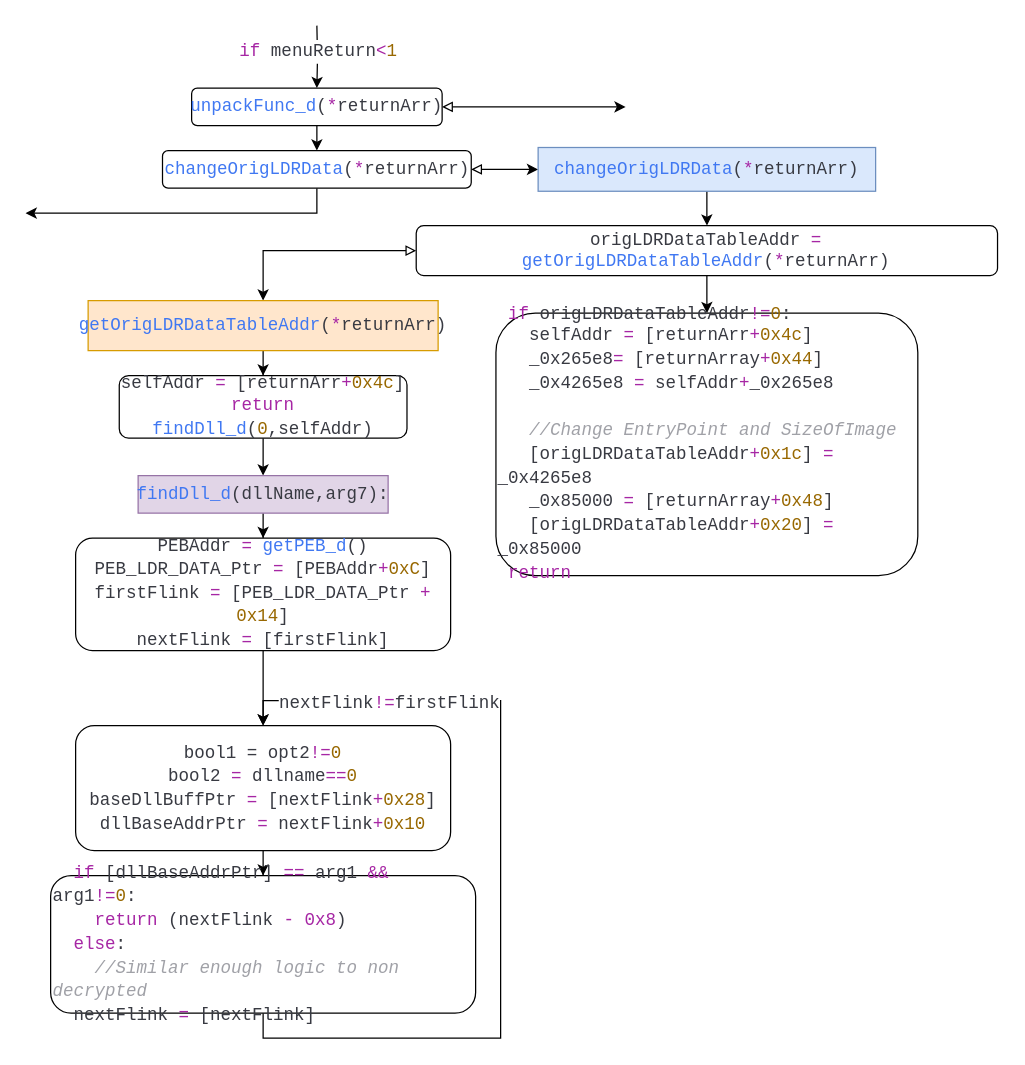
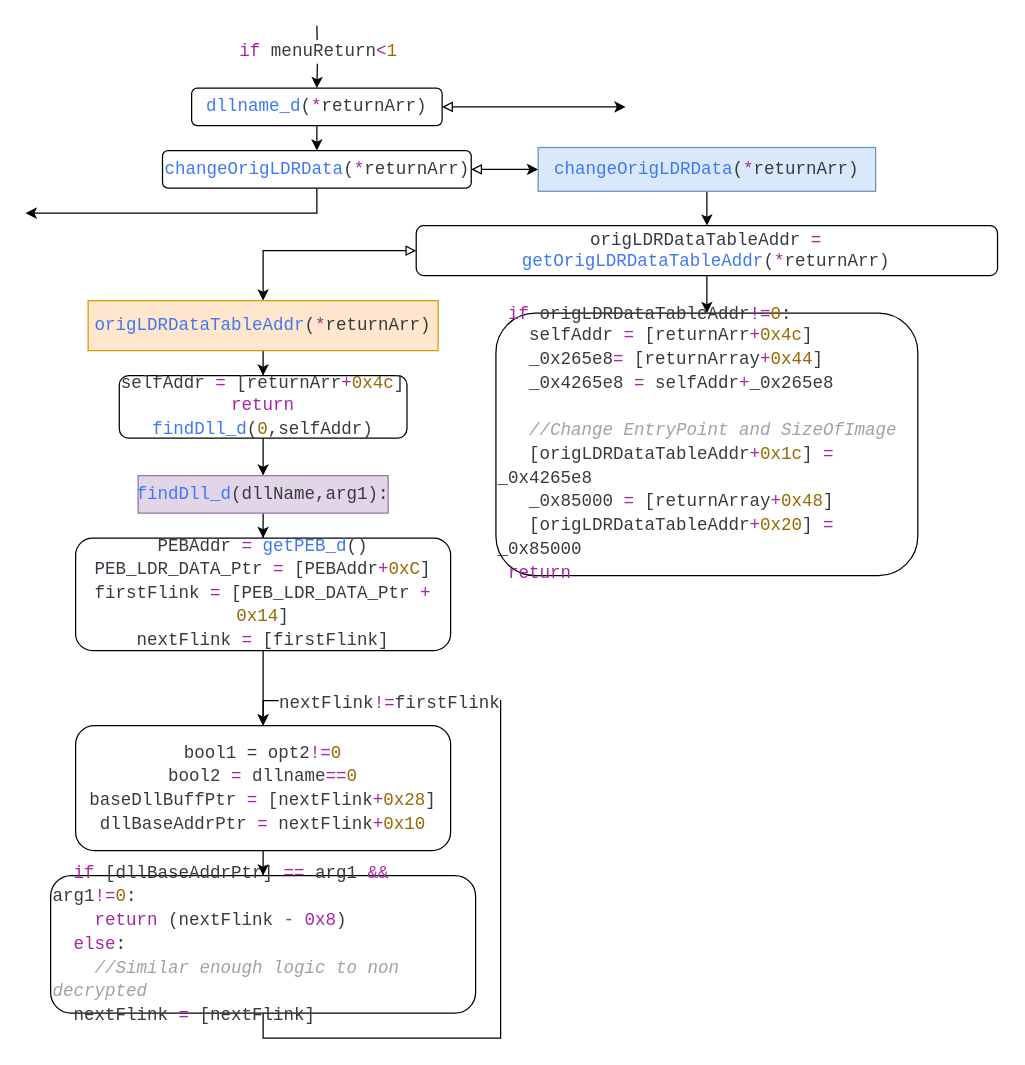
(317, 107) -> (317, 107)
(263, 326) -> (263, 326)
(263, 494) -> (263, 494)
